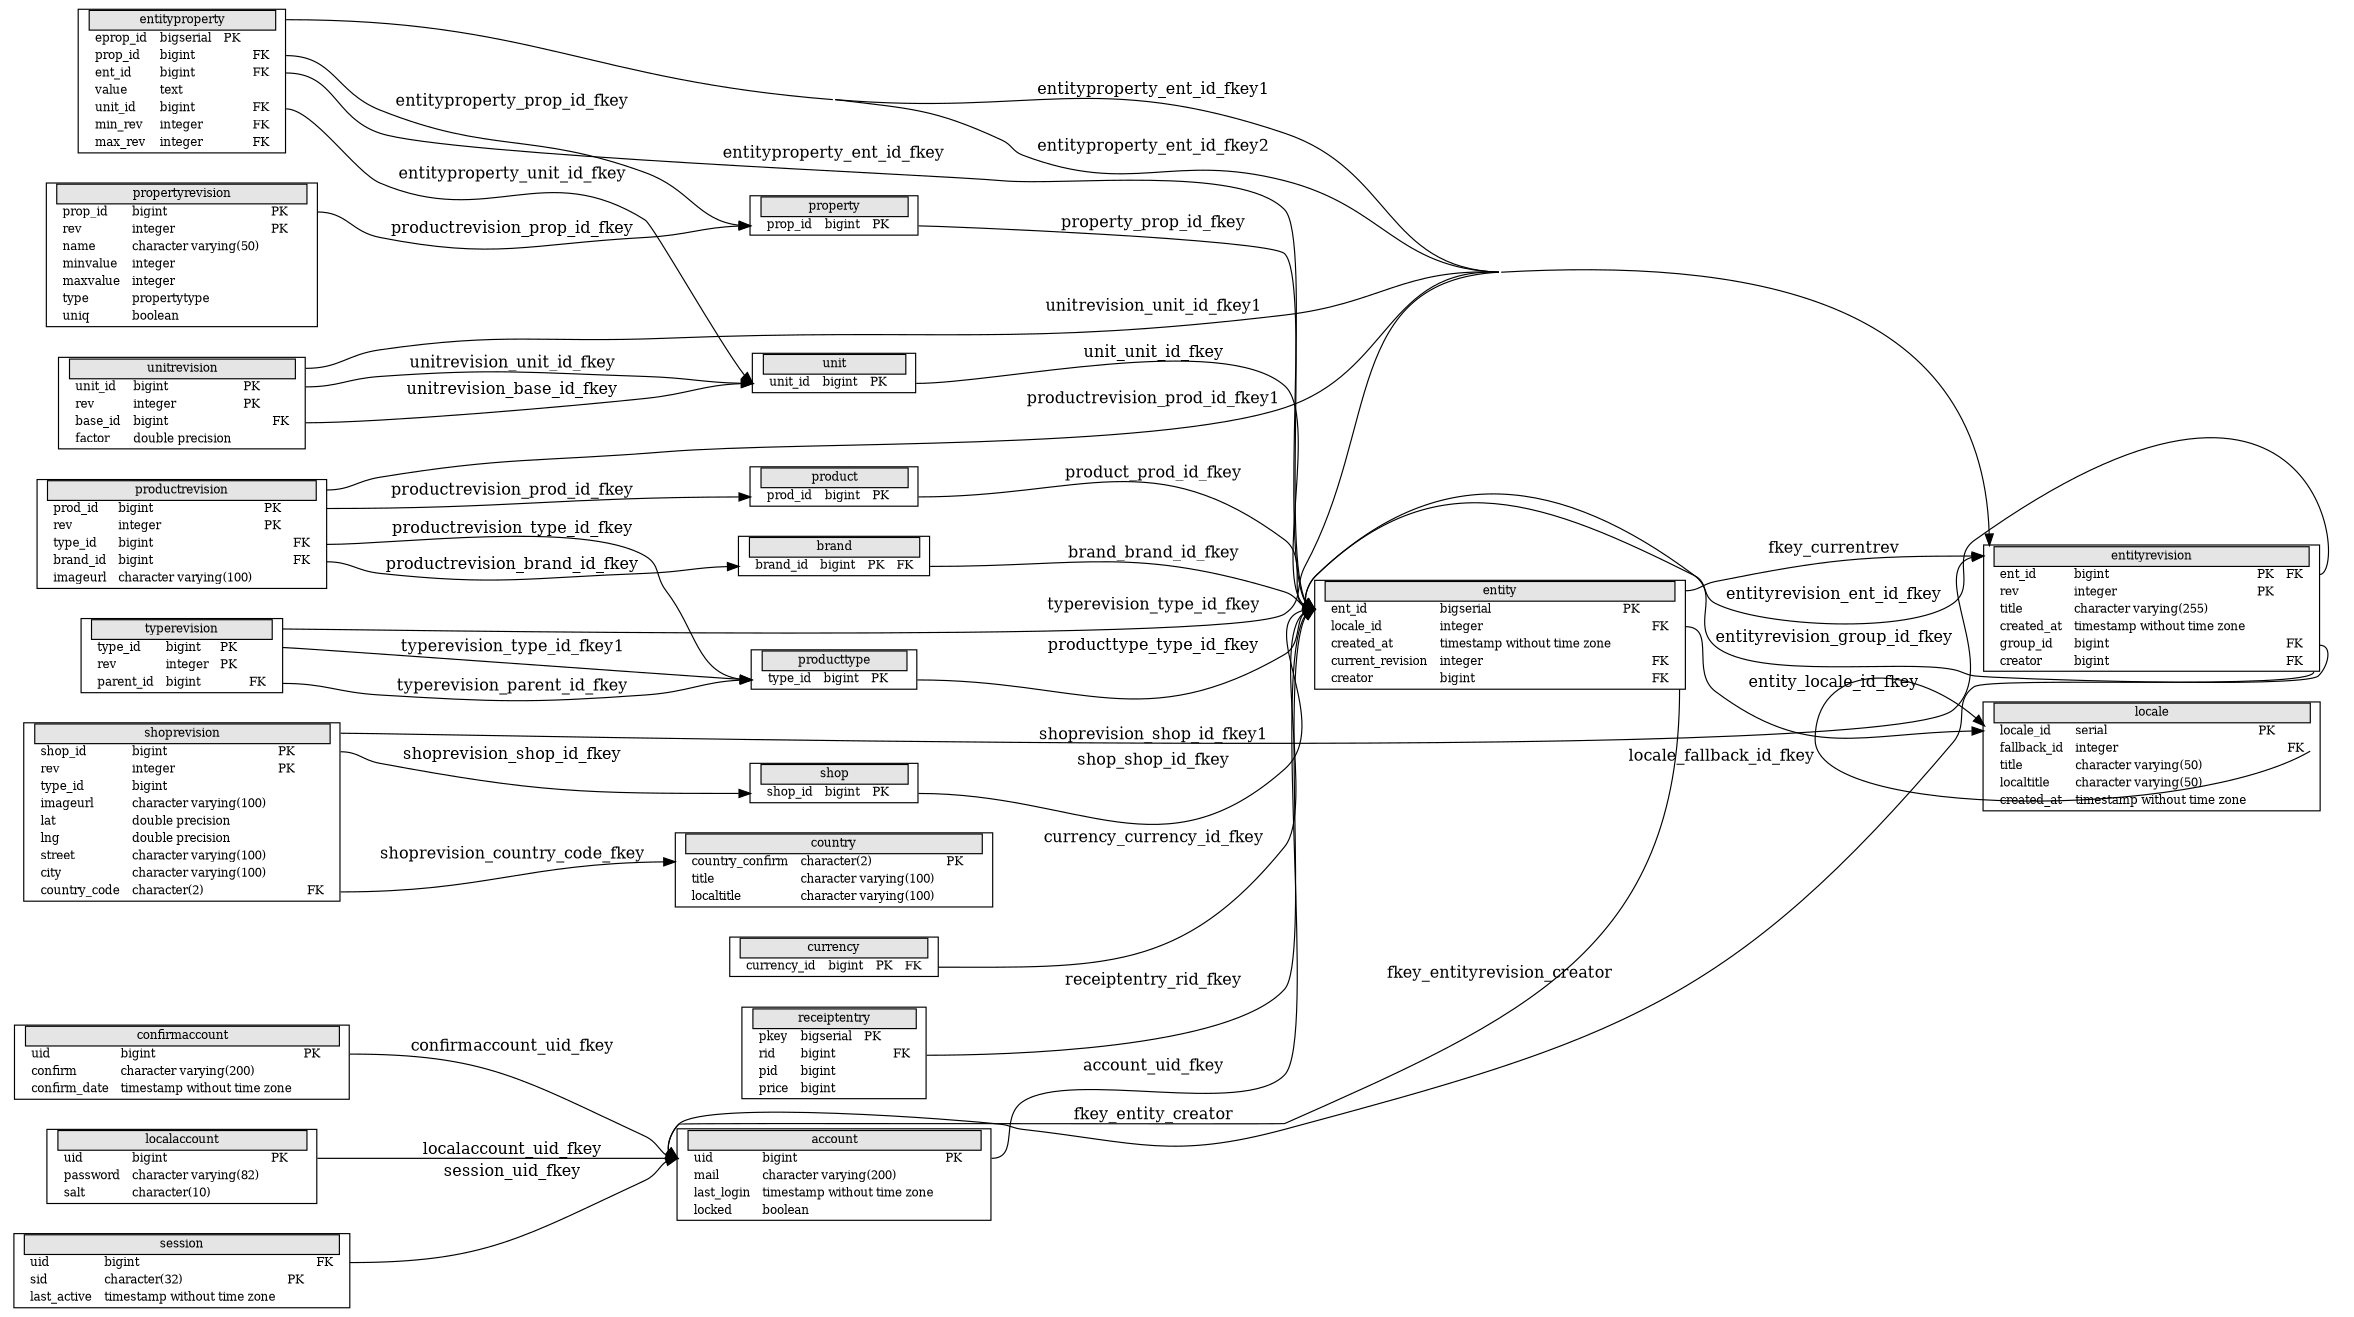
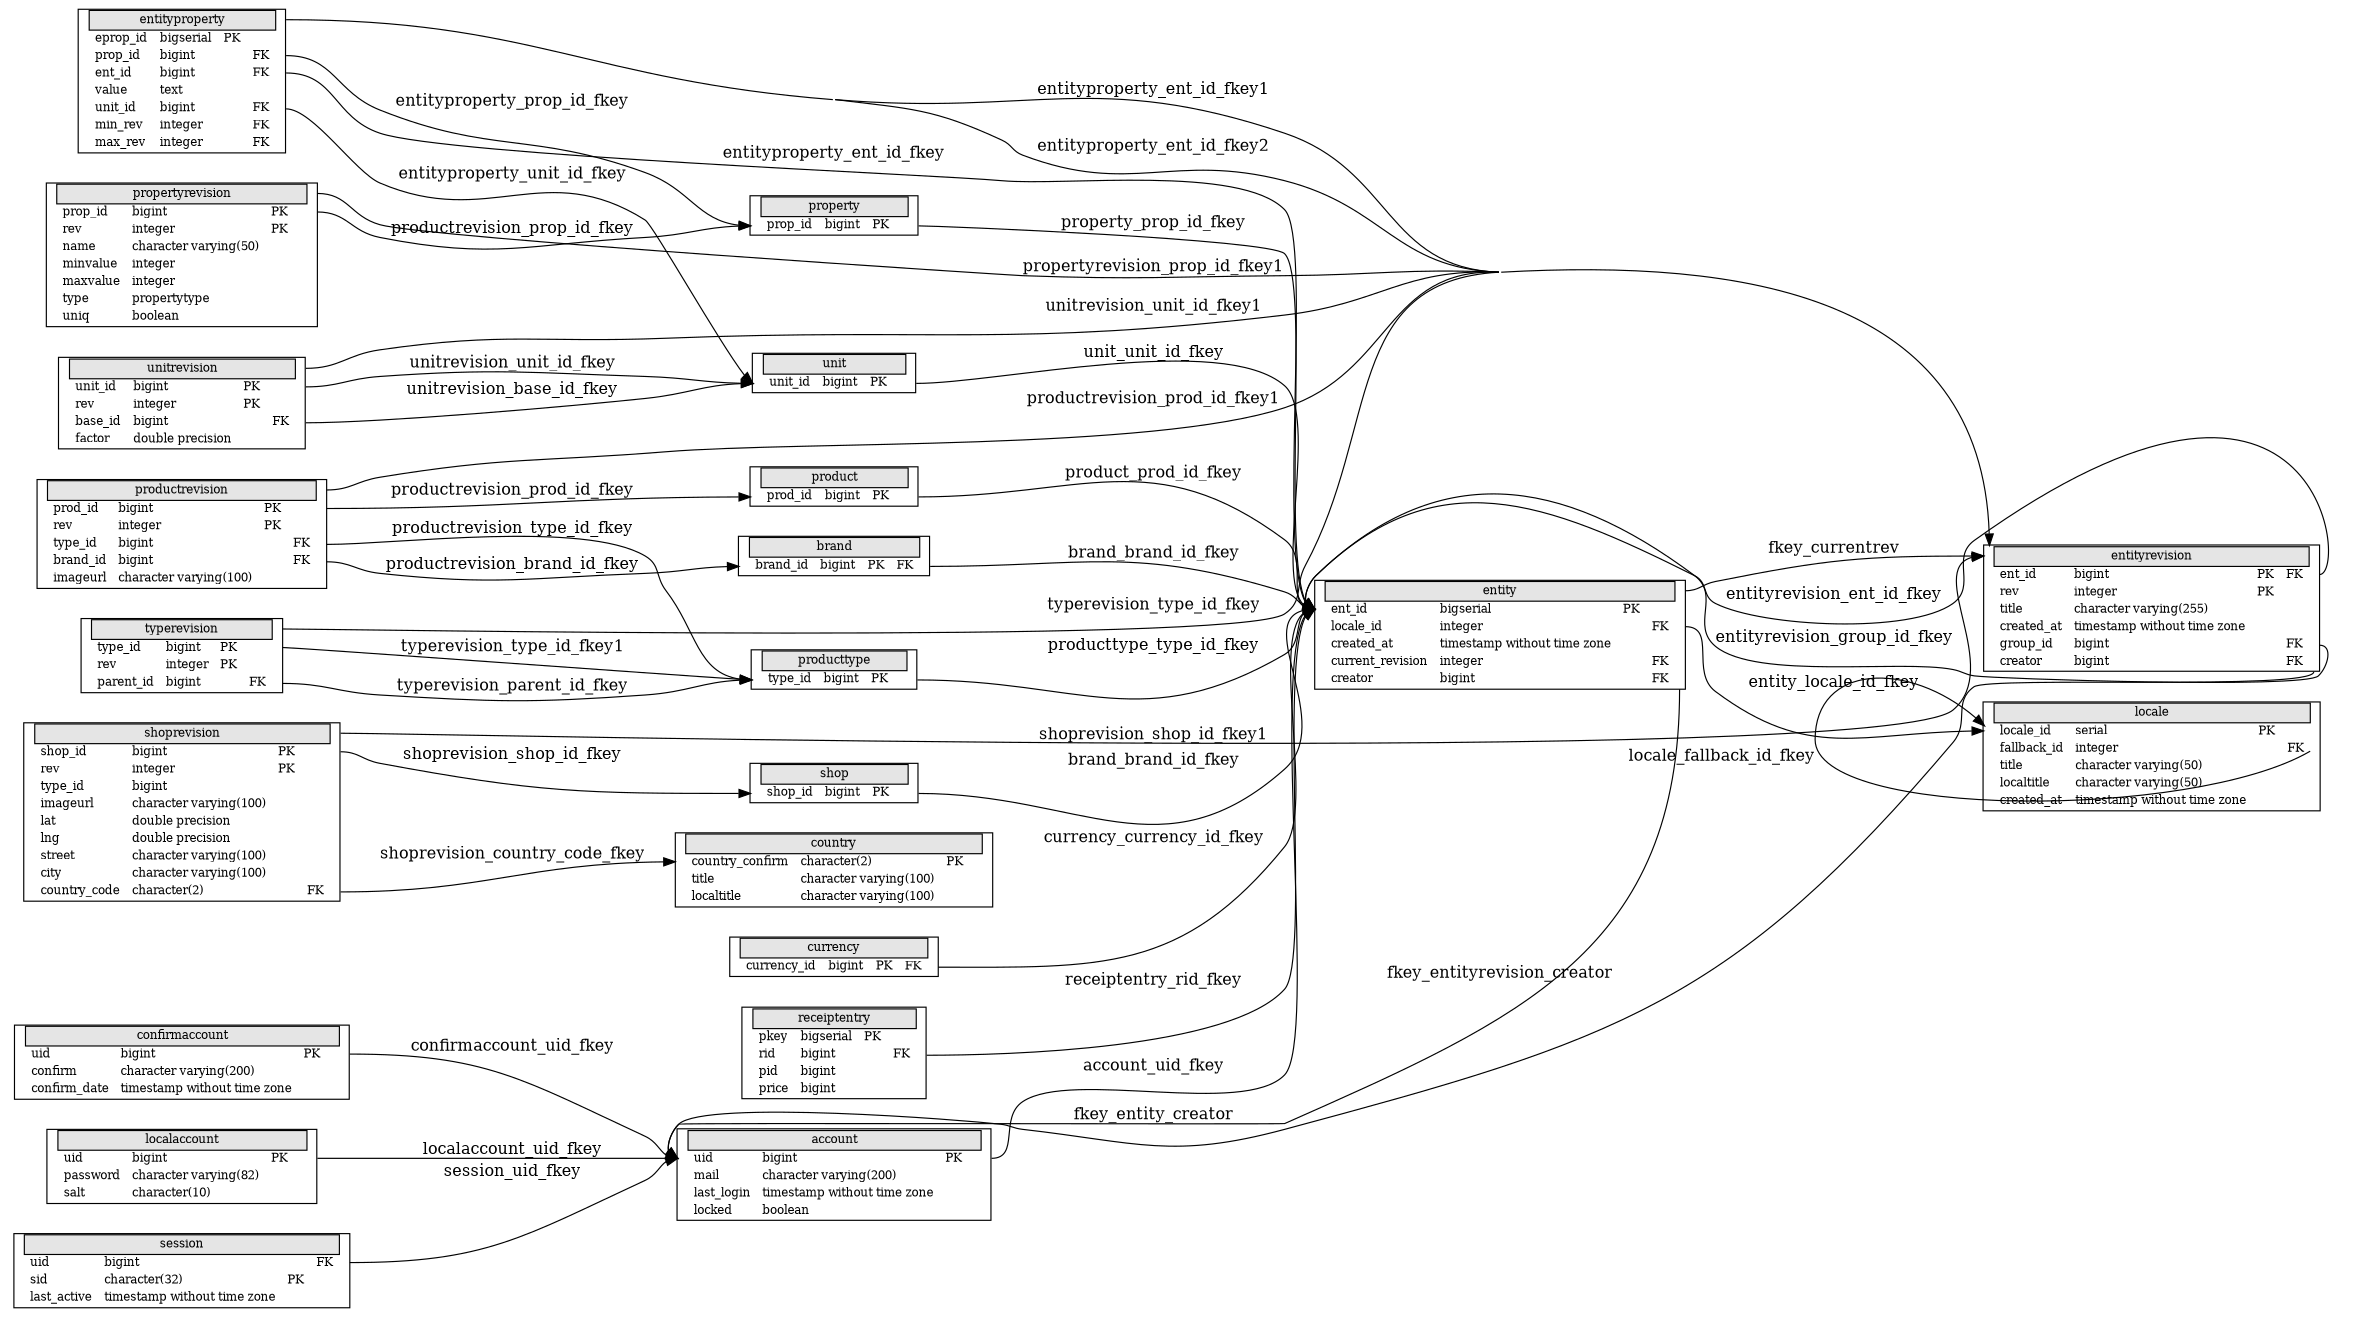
none -> (903, 268)
(1154, 760) -> (1154, 760)
